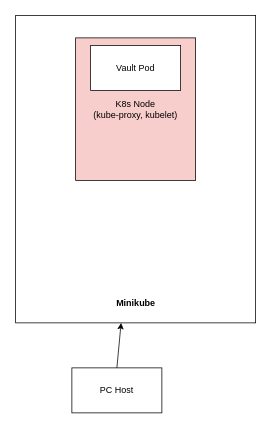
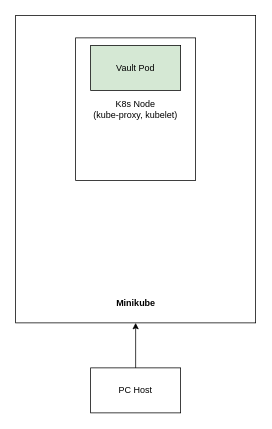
(135, 68) -> (135, 68)
(135, 109) -> (135, 109)
(117, 390) -> (135, 390)
